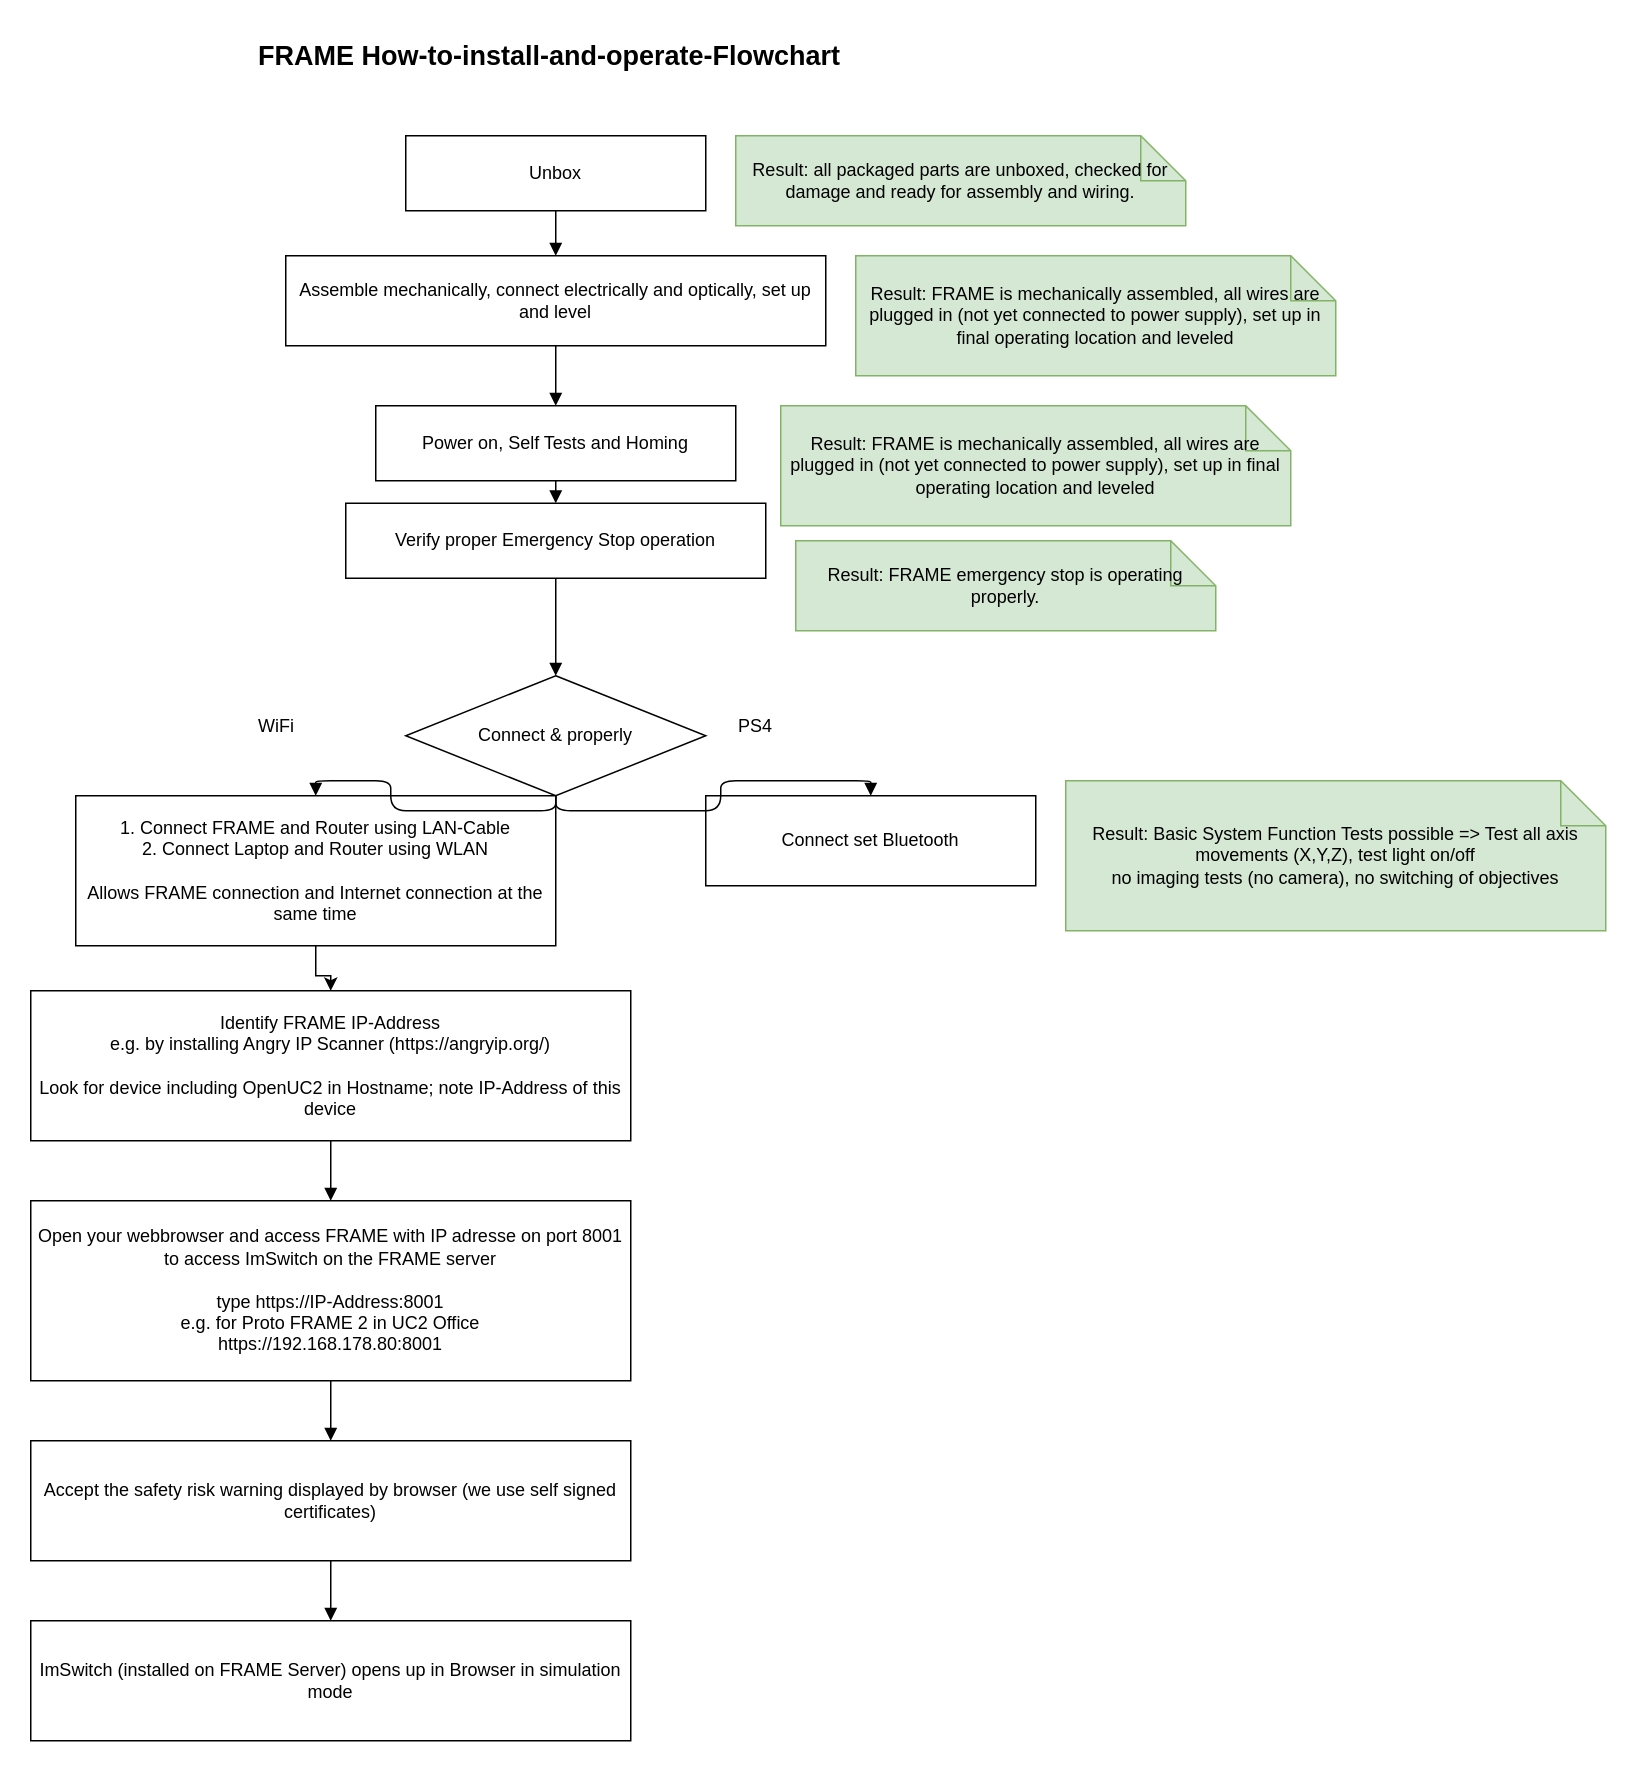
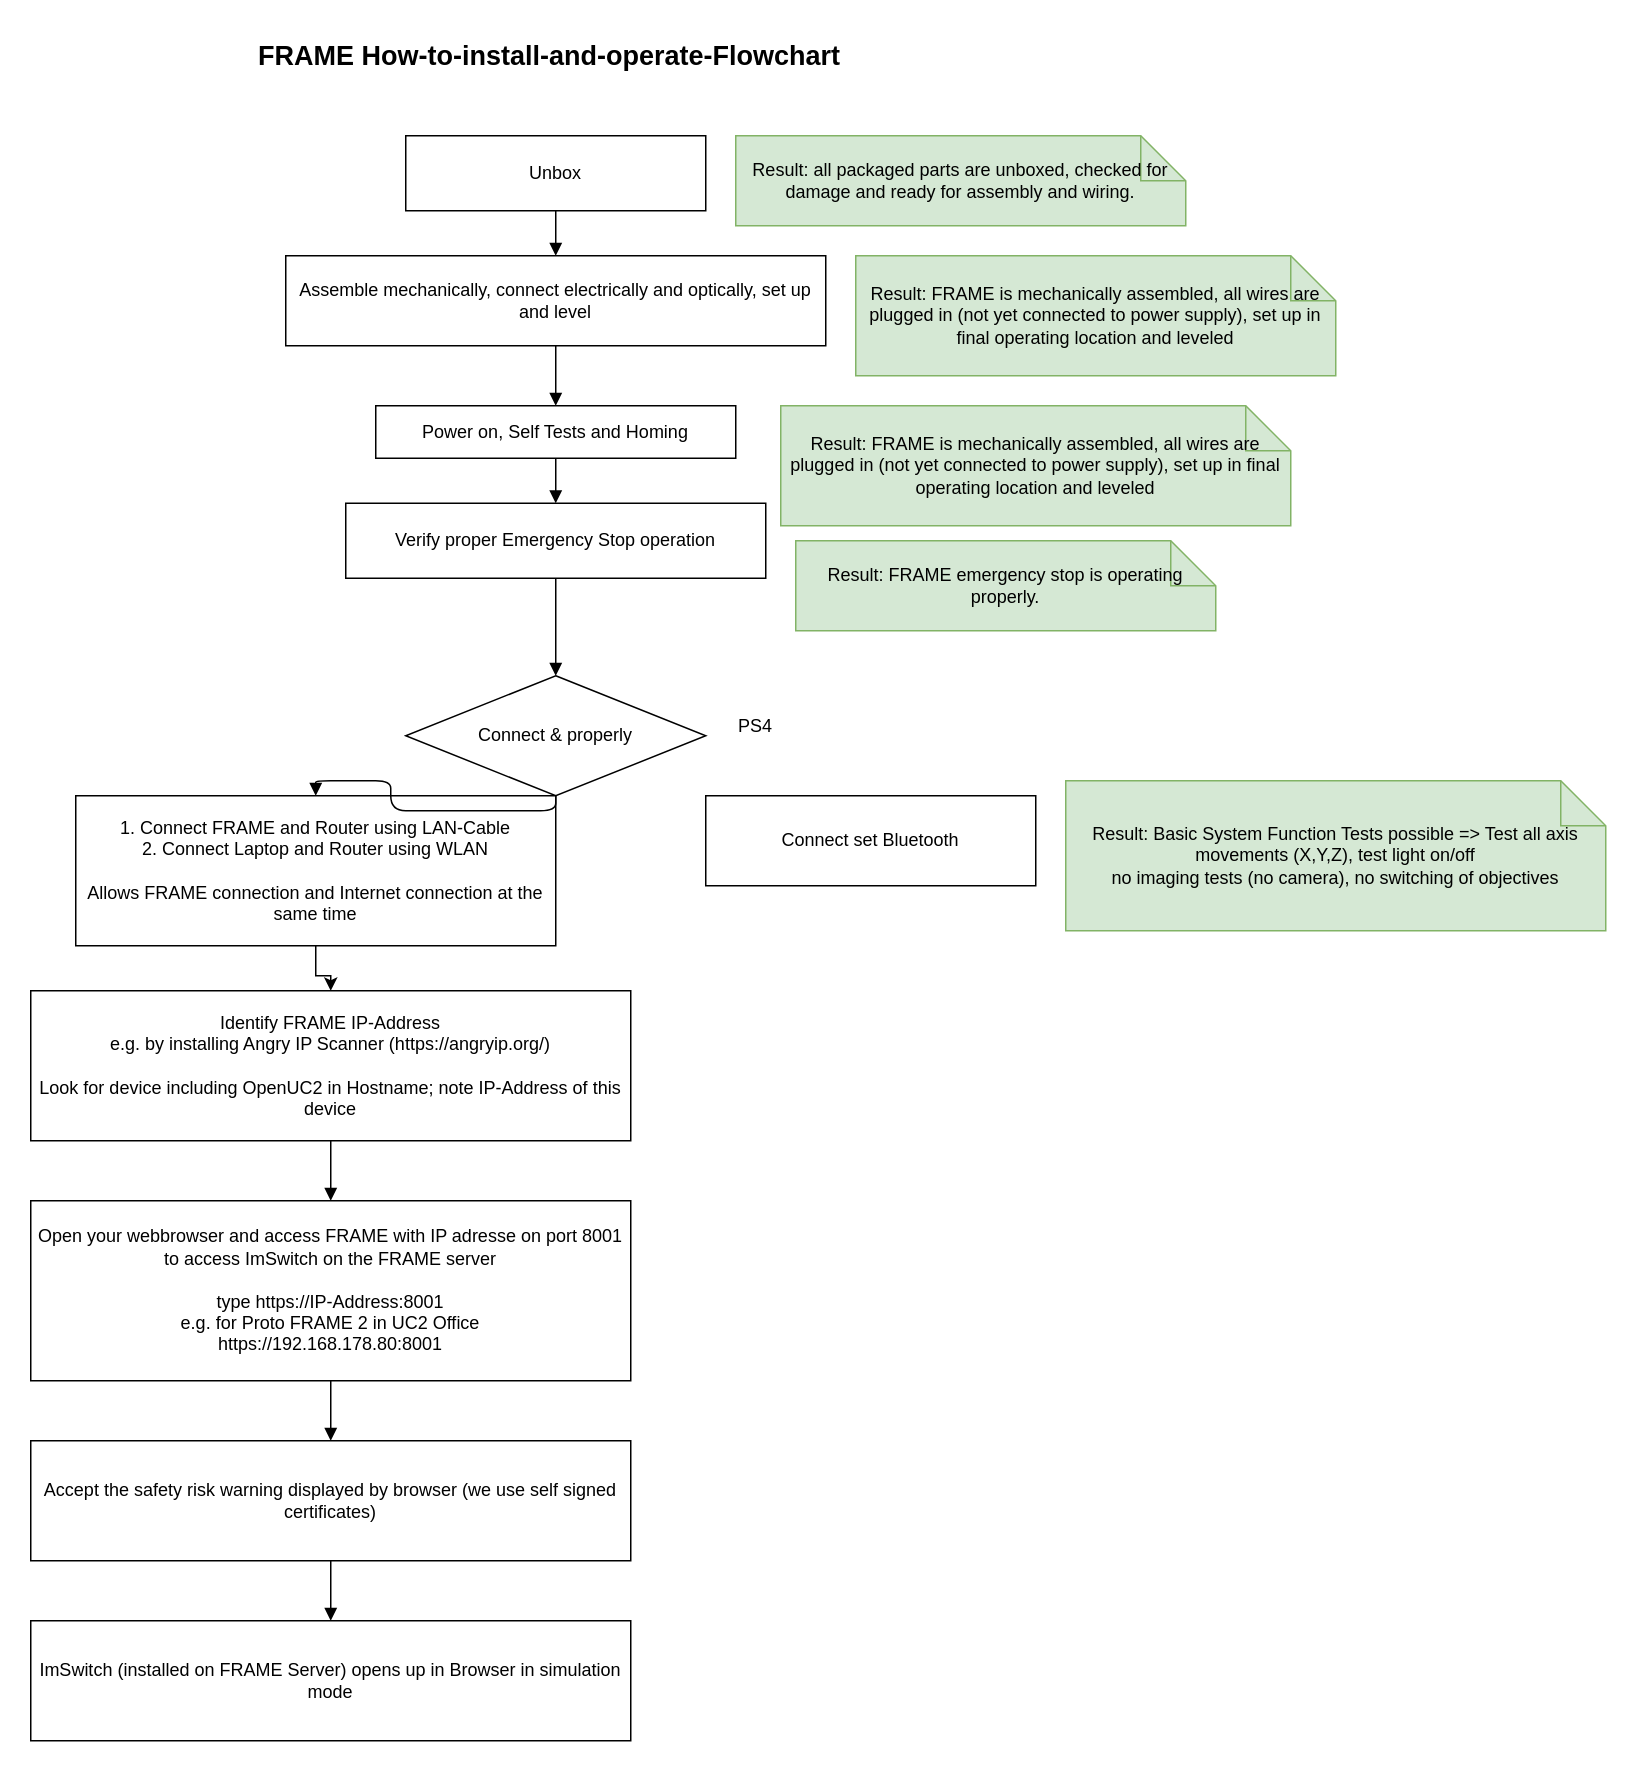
(556, 443) -> (556, 432)
(301, 728) -> none
(719, 803) -> none
